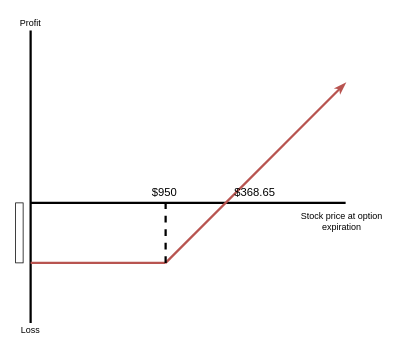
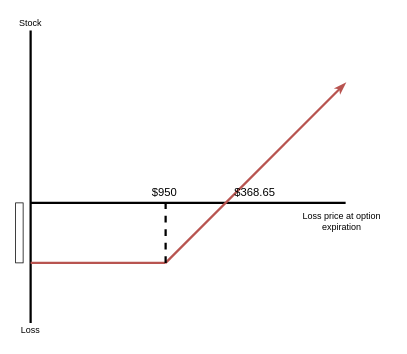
(30, 23) -> (30, 23)
(342, 222) -> (342, 222)
